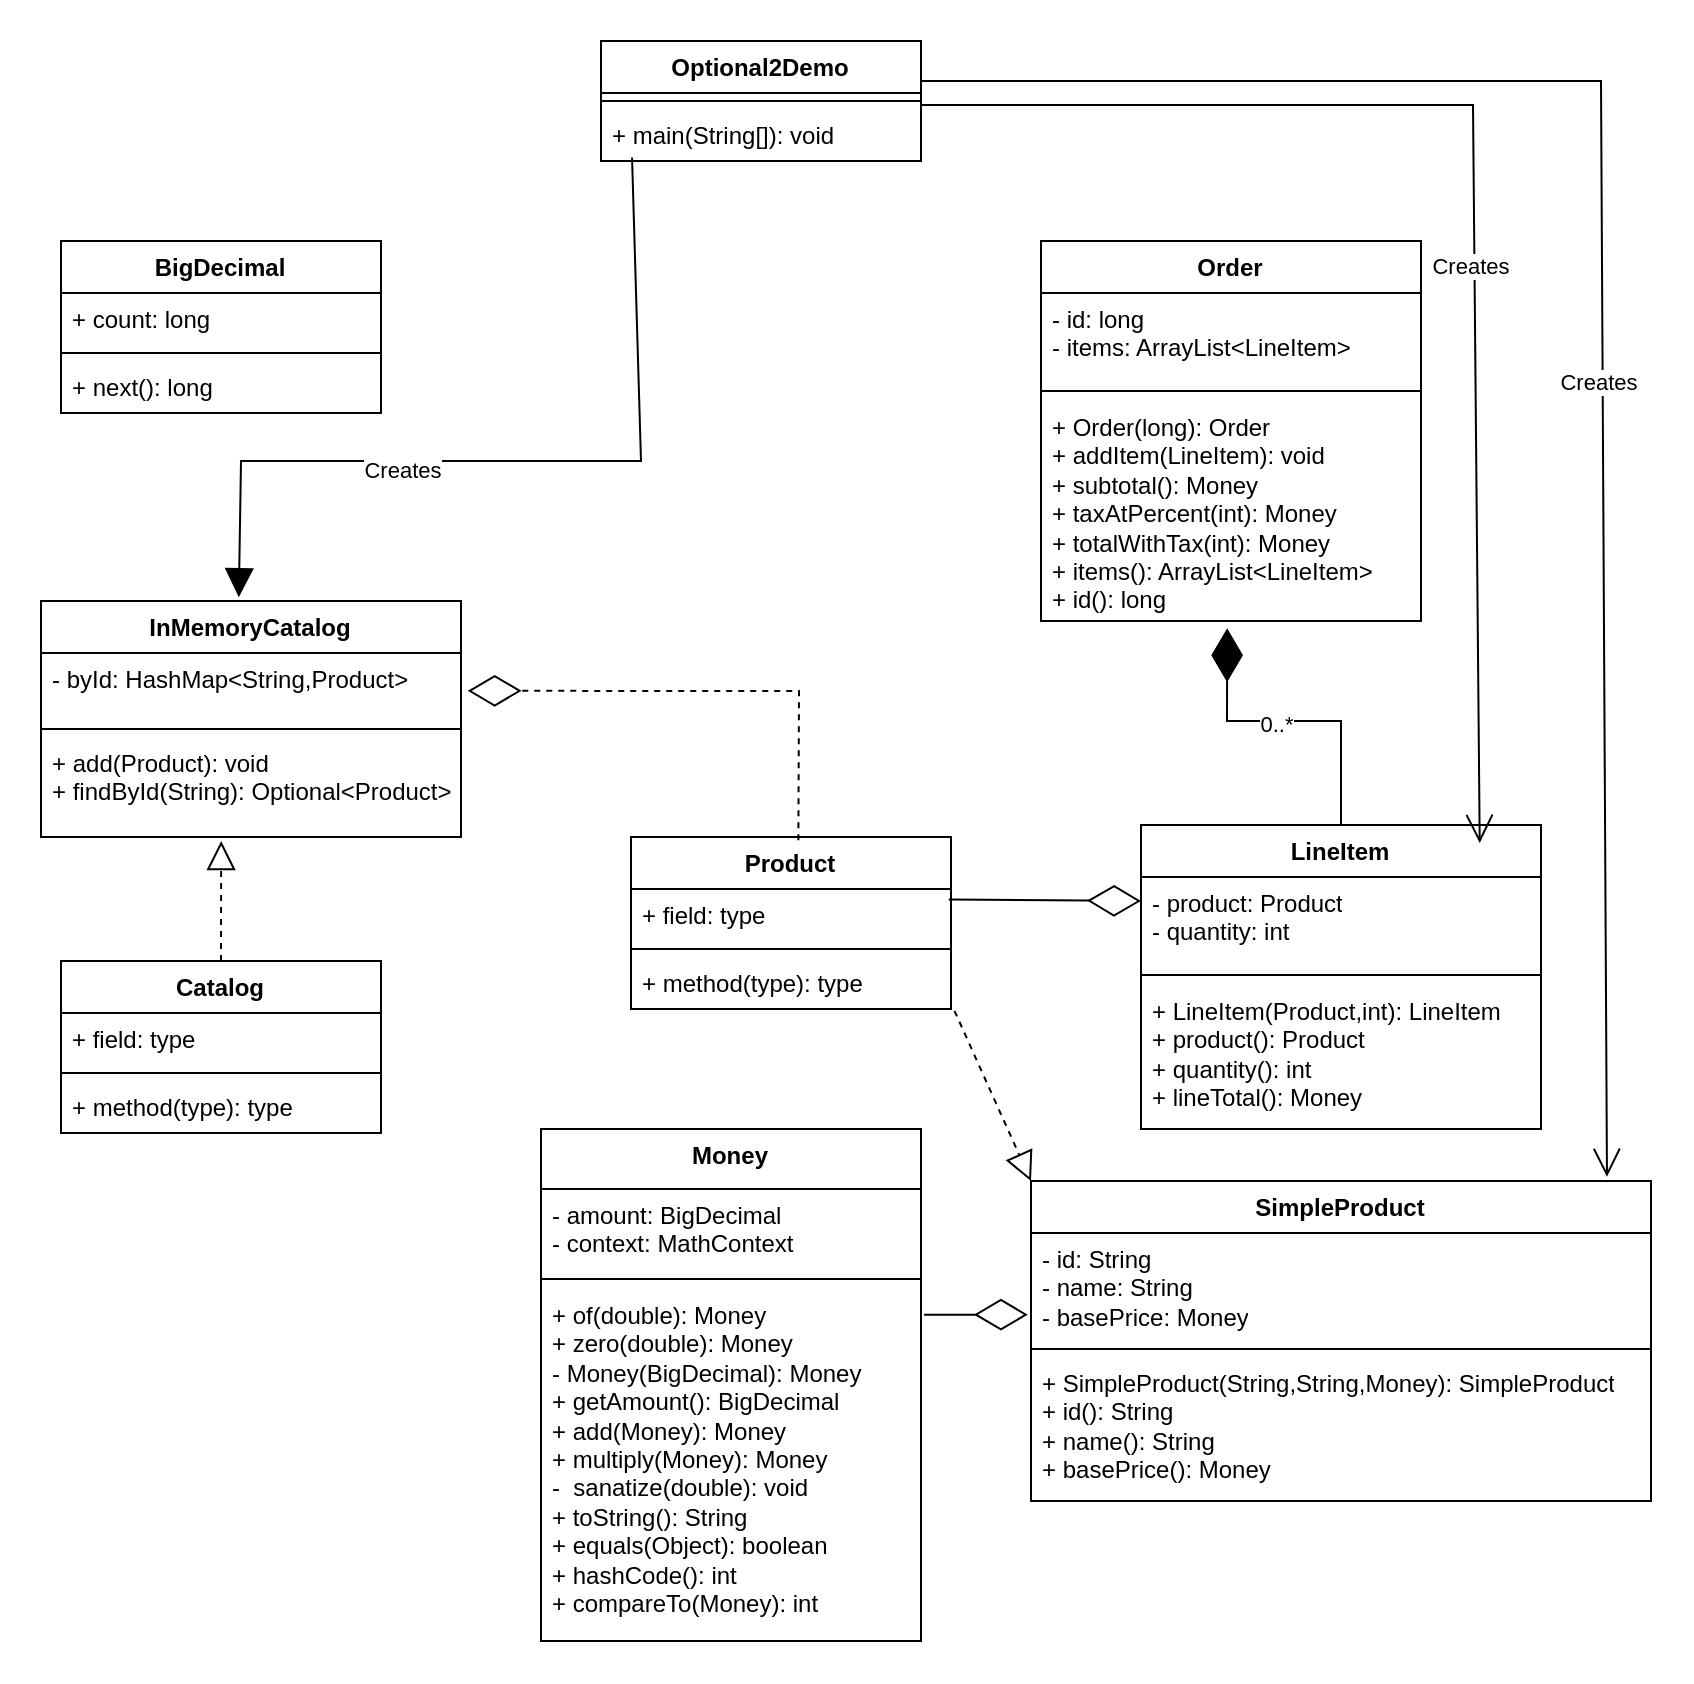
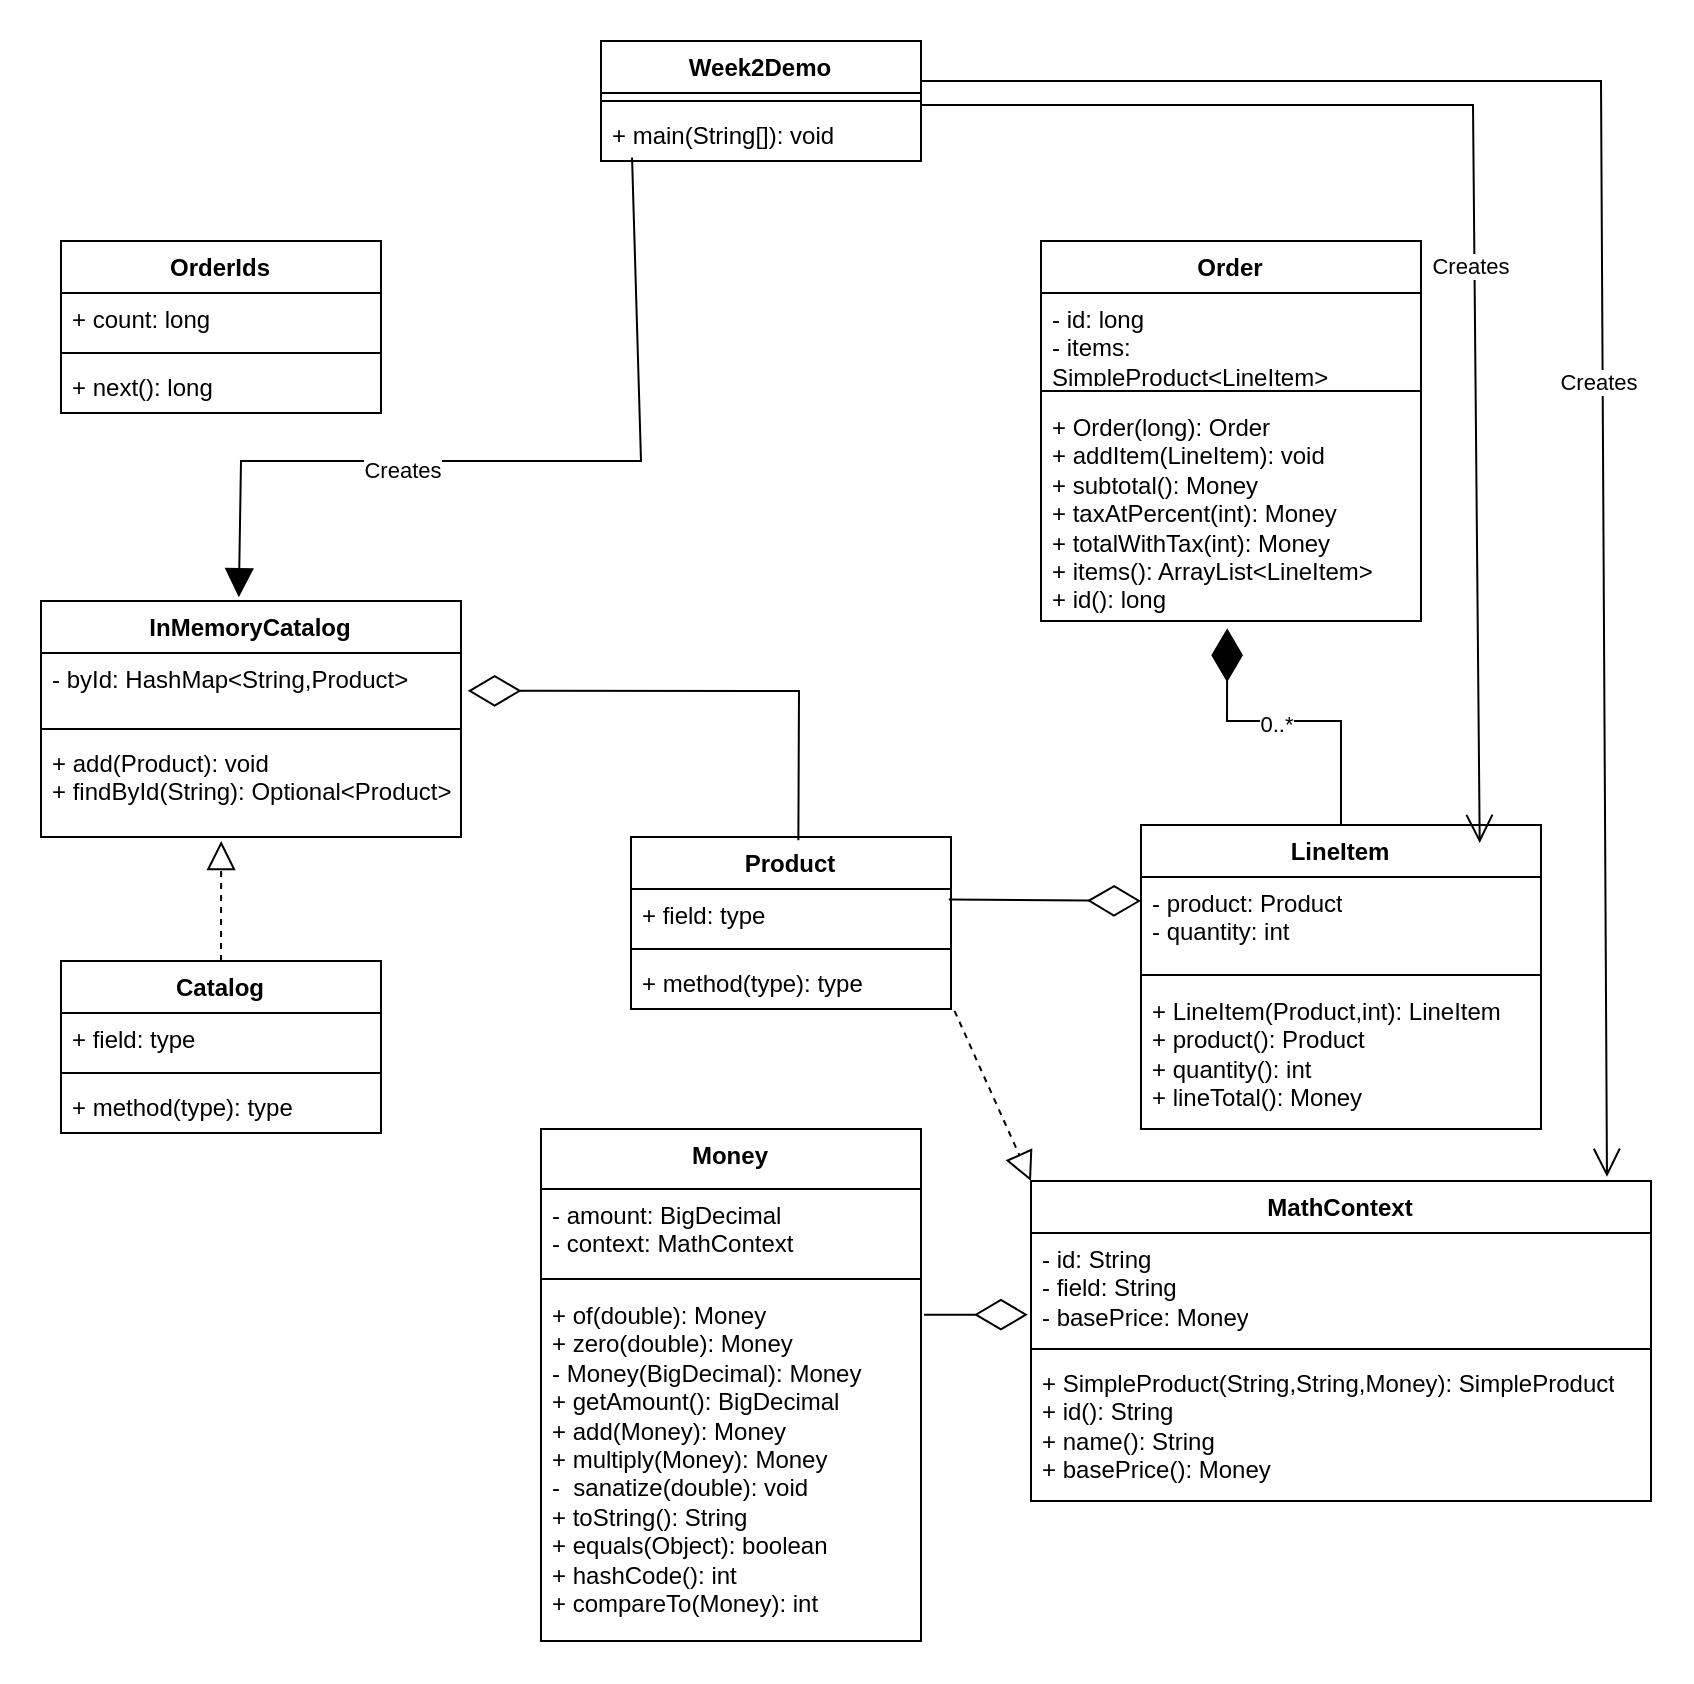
(761, 69) -> (761, 69)
(221, 269) -> (221, 269)
(1222, 336) -> (1233, 350)
(732, 691) -> (732, 691)
(1341, 1209) -> (1341, 1209)
(1151, 1290) -> (1151, 1290)
